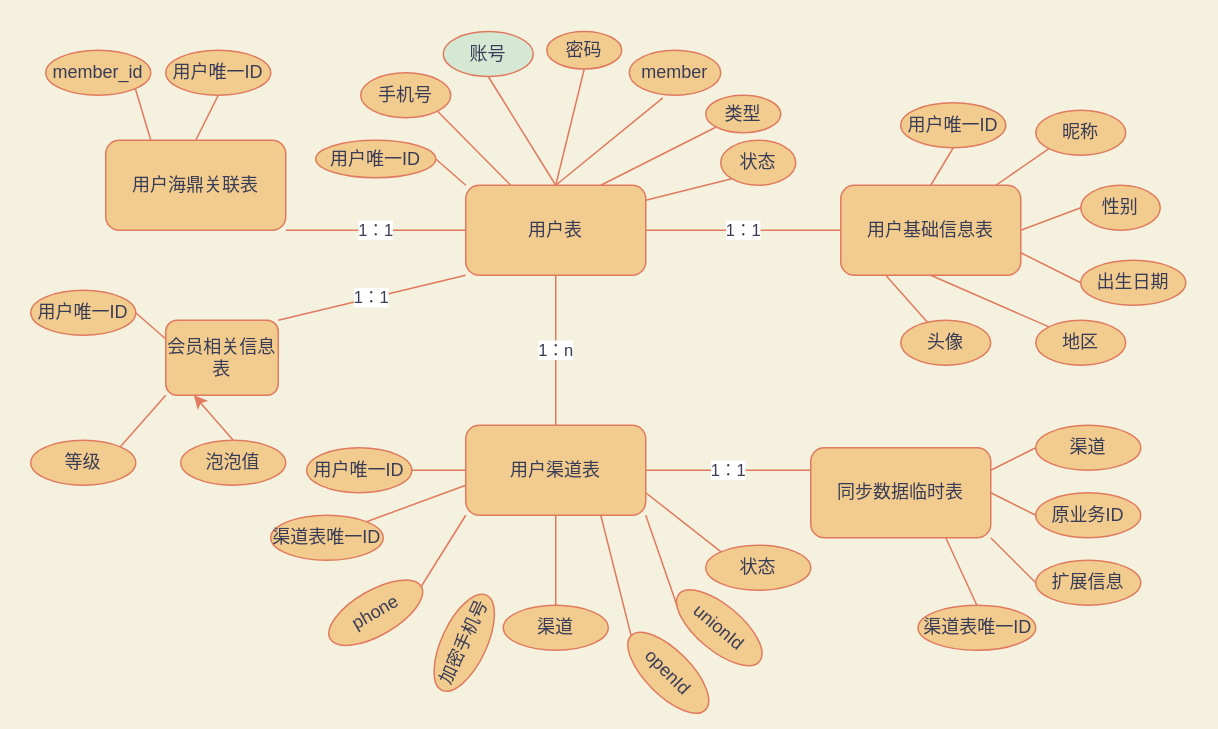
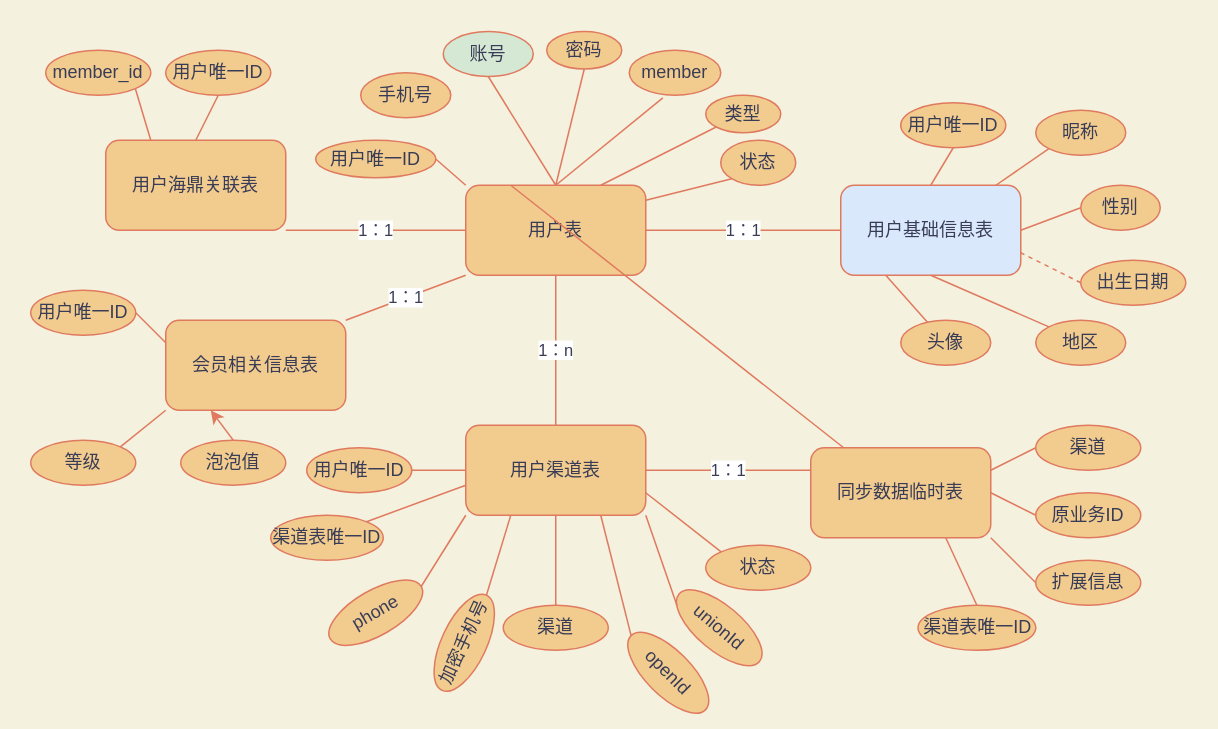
(474, 148) -> (733, 361)
(931, 230) -> (931, 230)
(1049, 267) -> (1049, 267)
(222, 358) -> (256, 365)
none -> (498, 556)
